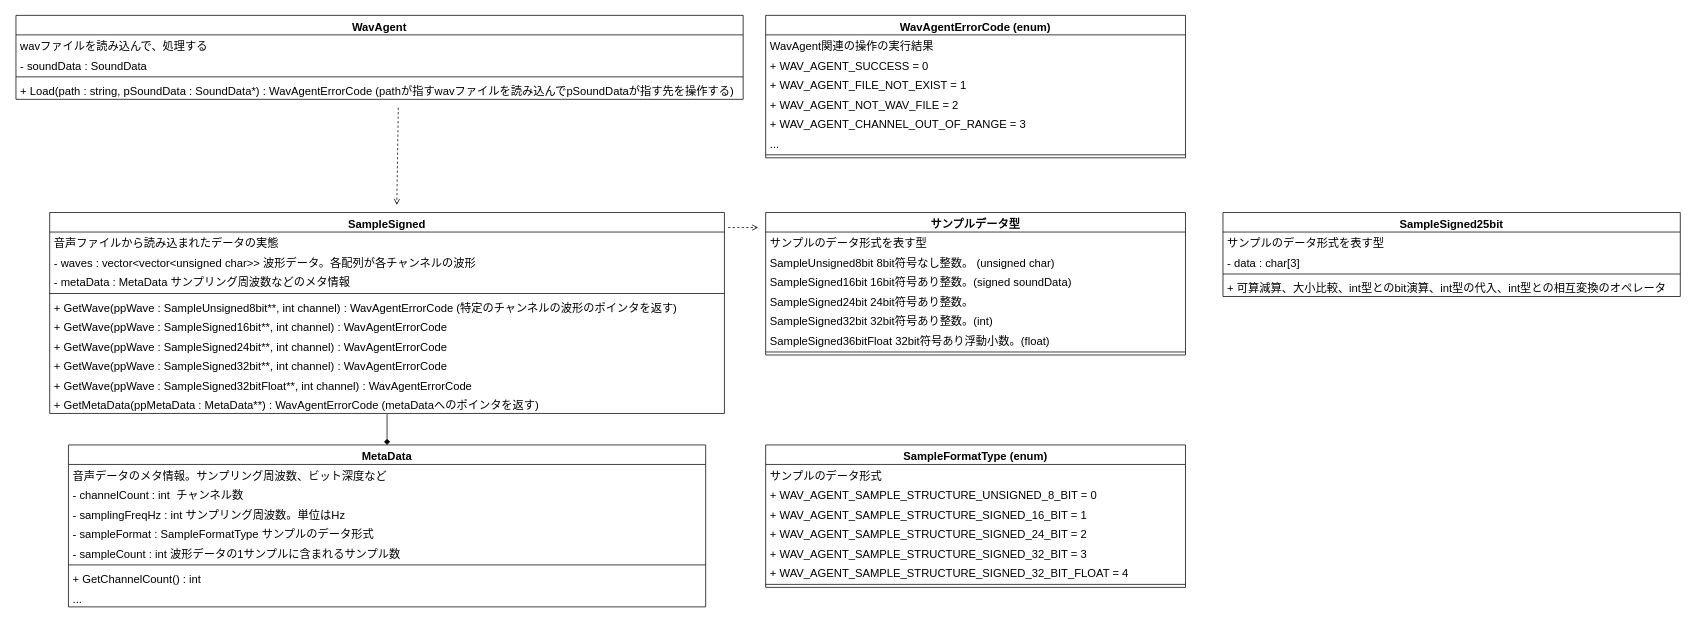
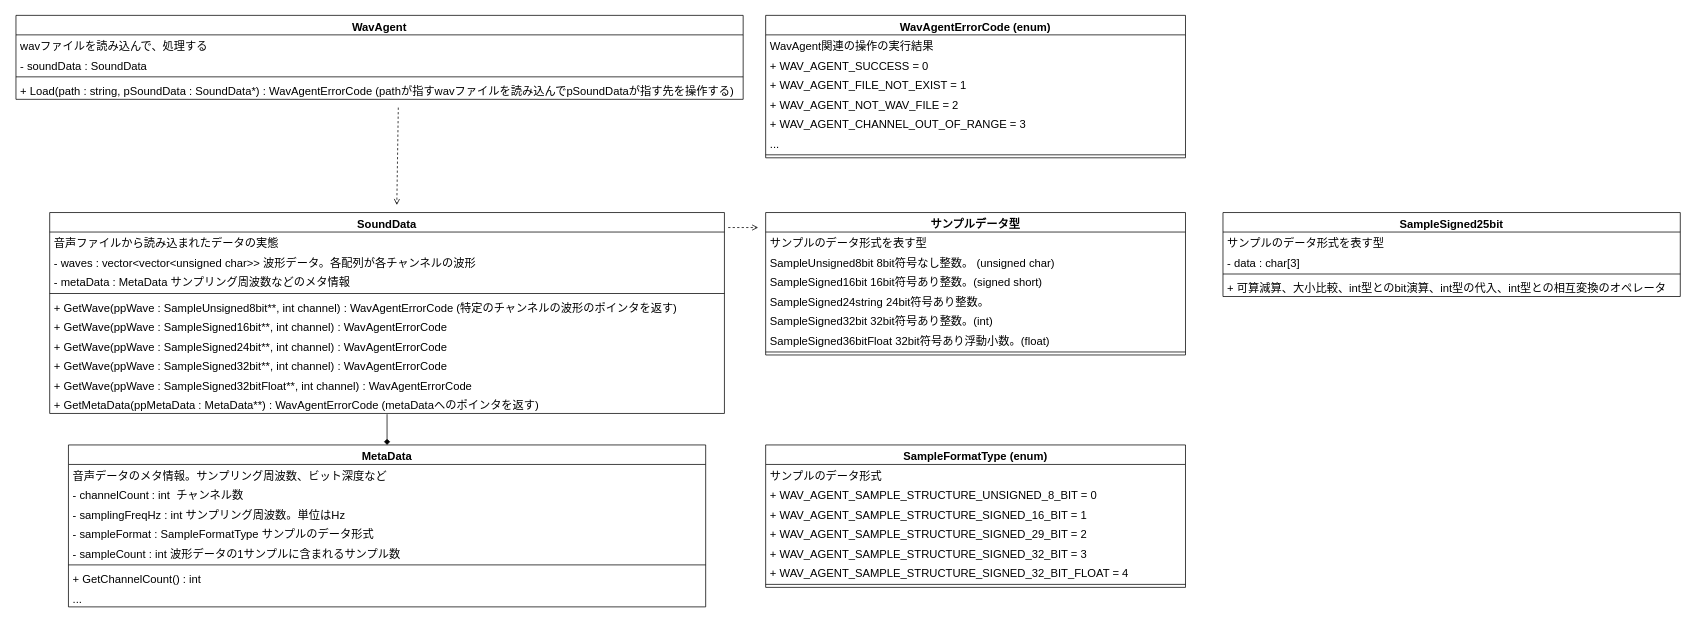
(386, 224) -> (386, 224)
(928, 283) -> (915, 283)
(874, 302) -> (883, 302)
(910, 535) -> (910, 535)
